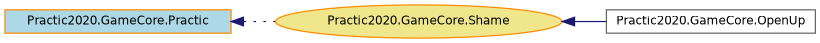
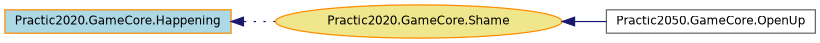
(118, 22) -> (118, 22)
(711, 22) -> (711, 22)
